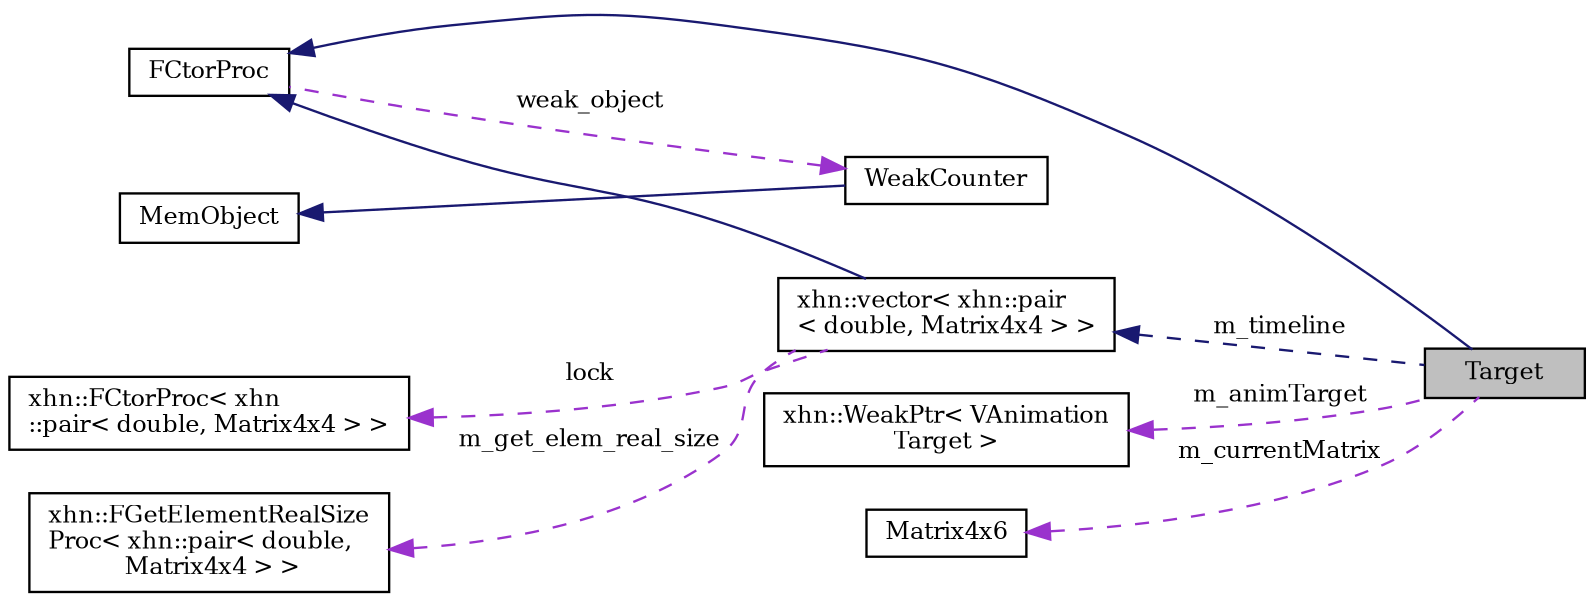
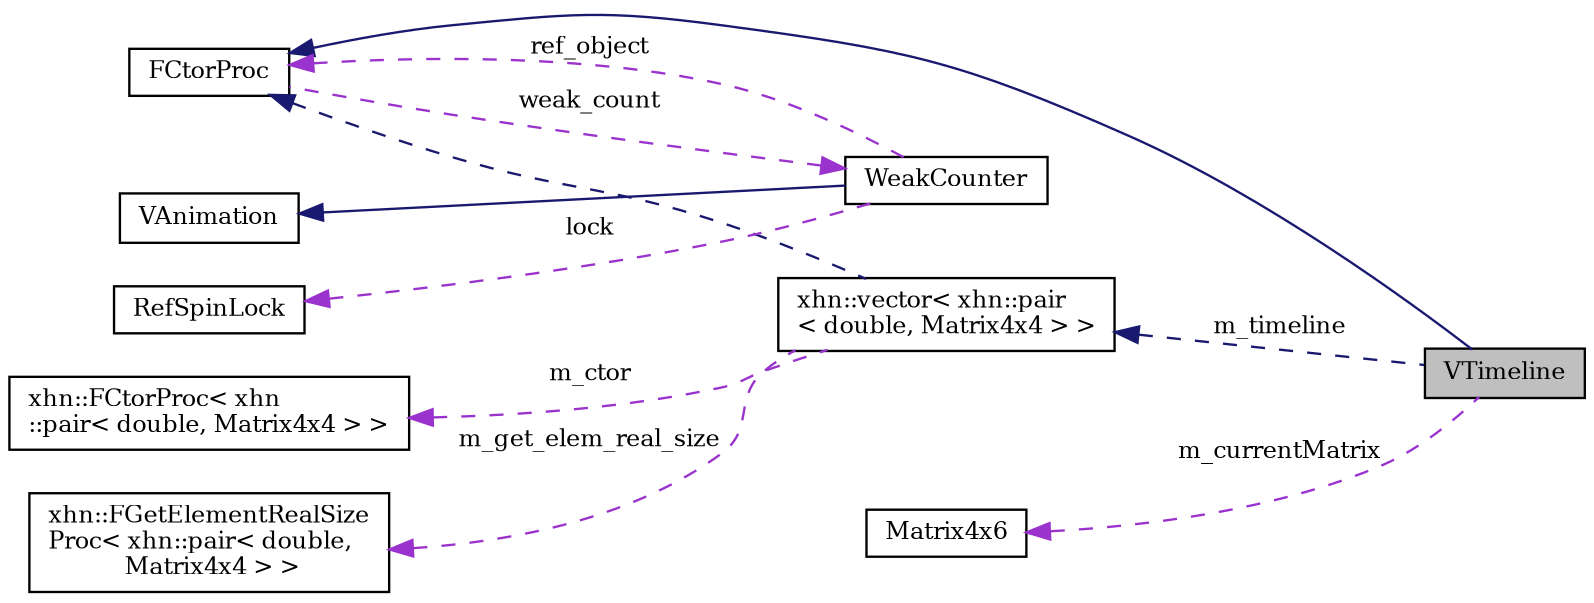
none -> (617, 67)
(587, 102) -> (587, 102)
(566, 185) -> (566, 185)
(209, 218) -> (209, 218)
none -> (209, 310)
(1505, 373) -> (1505, 373)
(587, 374) -> (587, 374)
(946, 430) -> none
